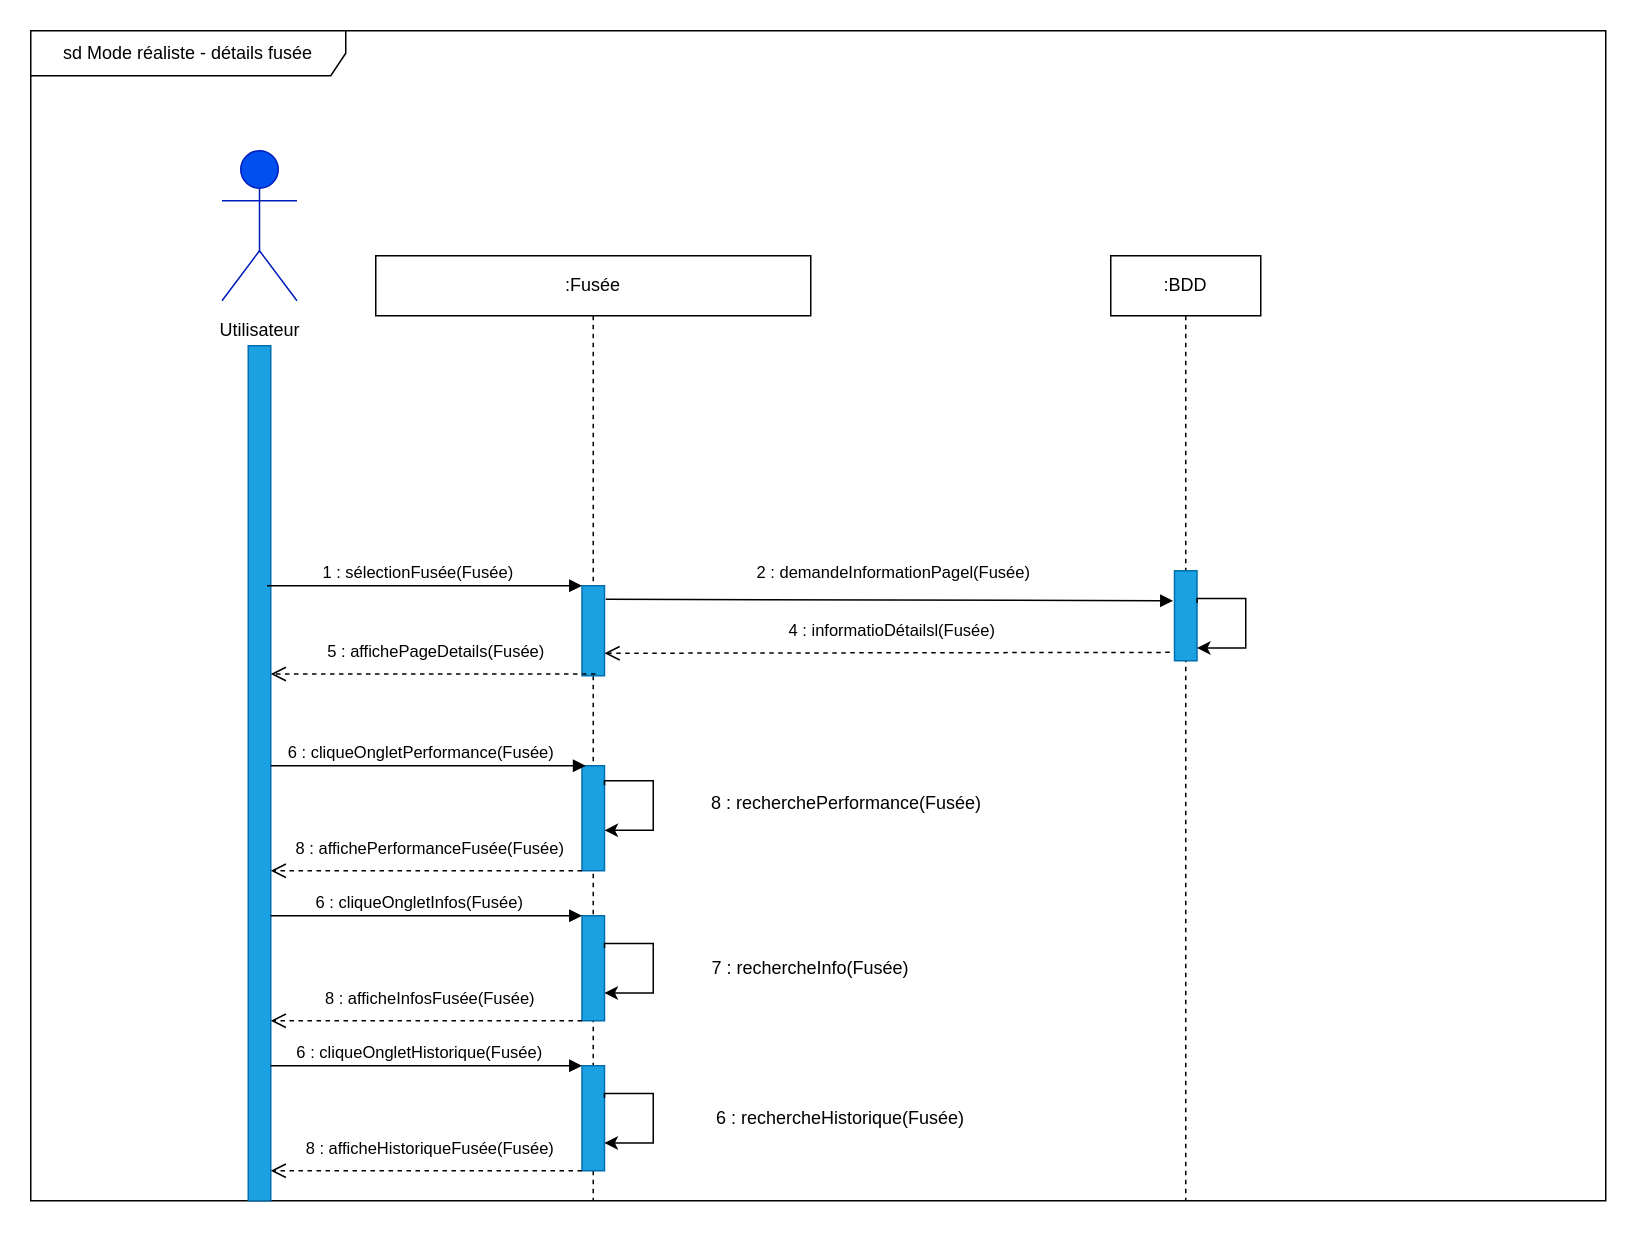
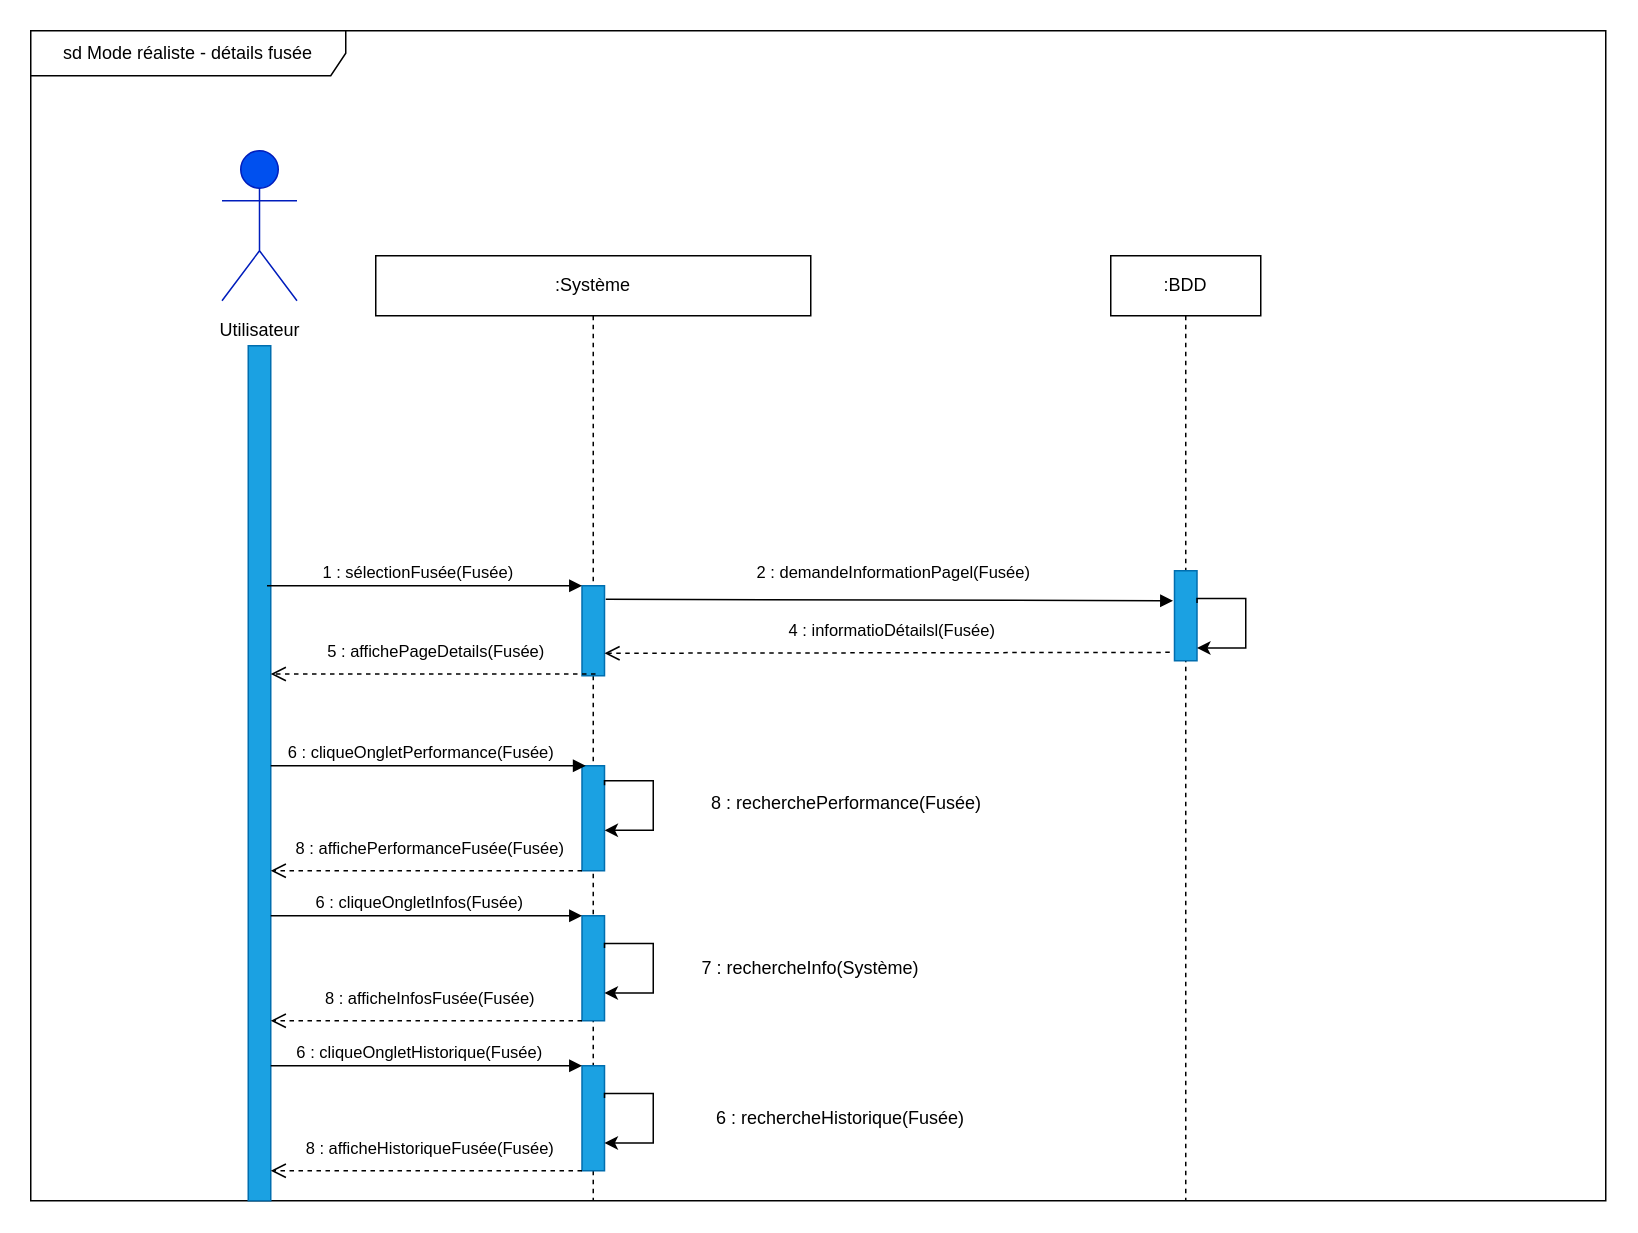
(593, 286) -> (593, 286)
(811, 968) -> (811, 968)
